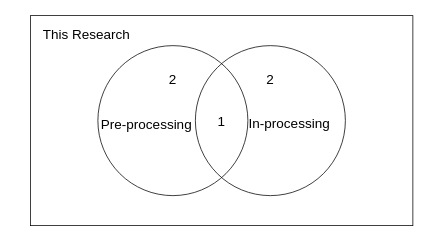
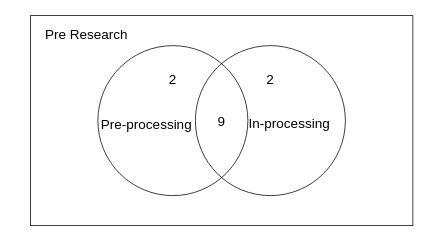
(87, 34) -> (87, 34)
(222, 121) -> (222, 121)
